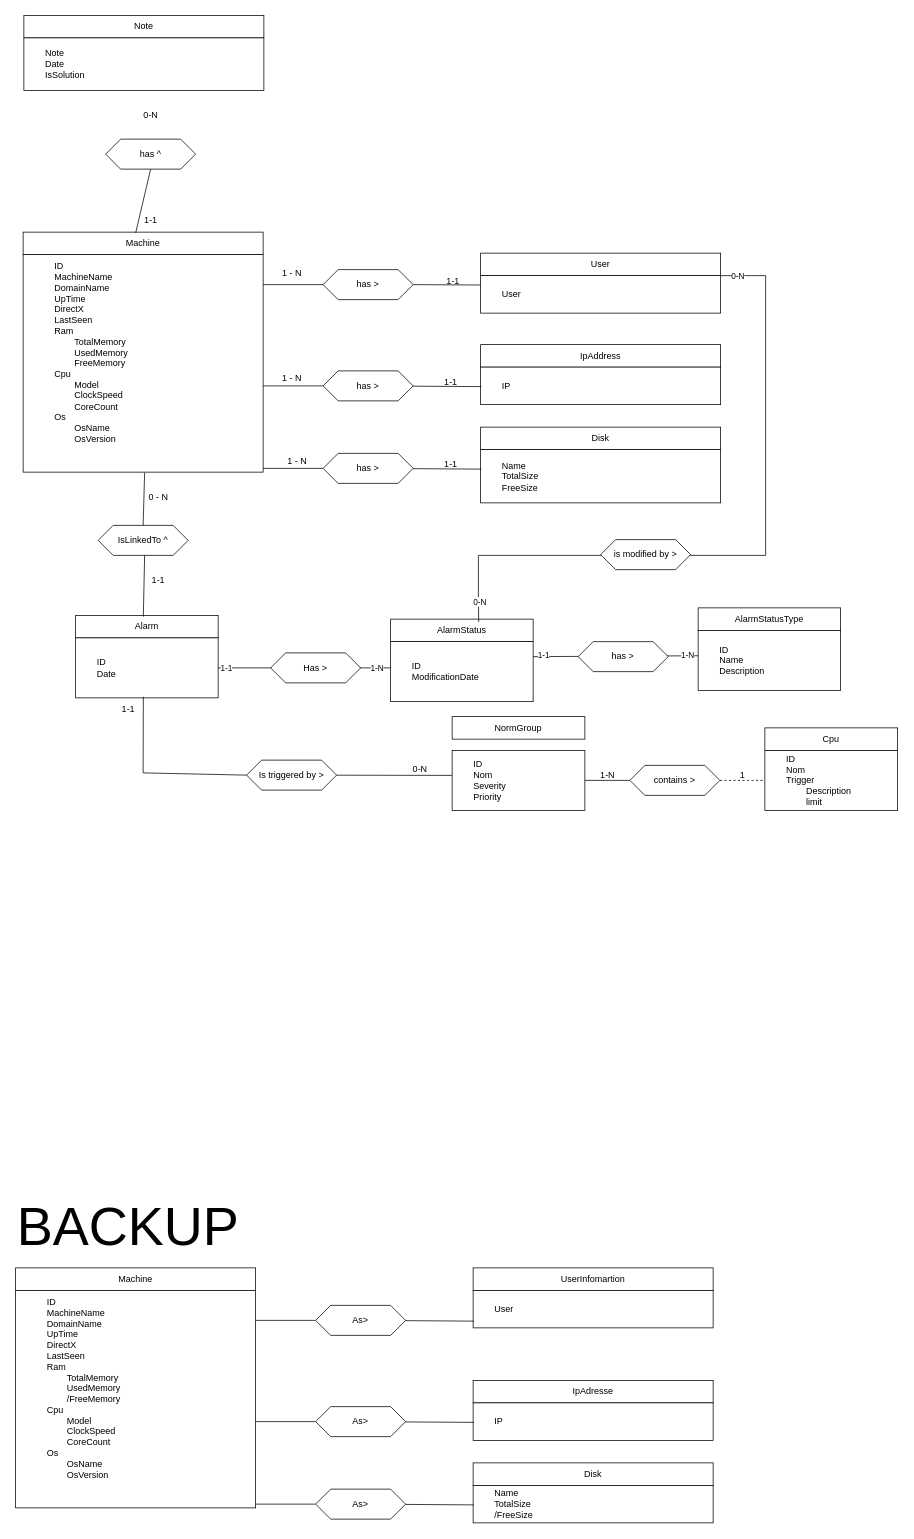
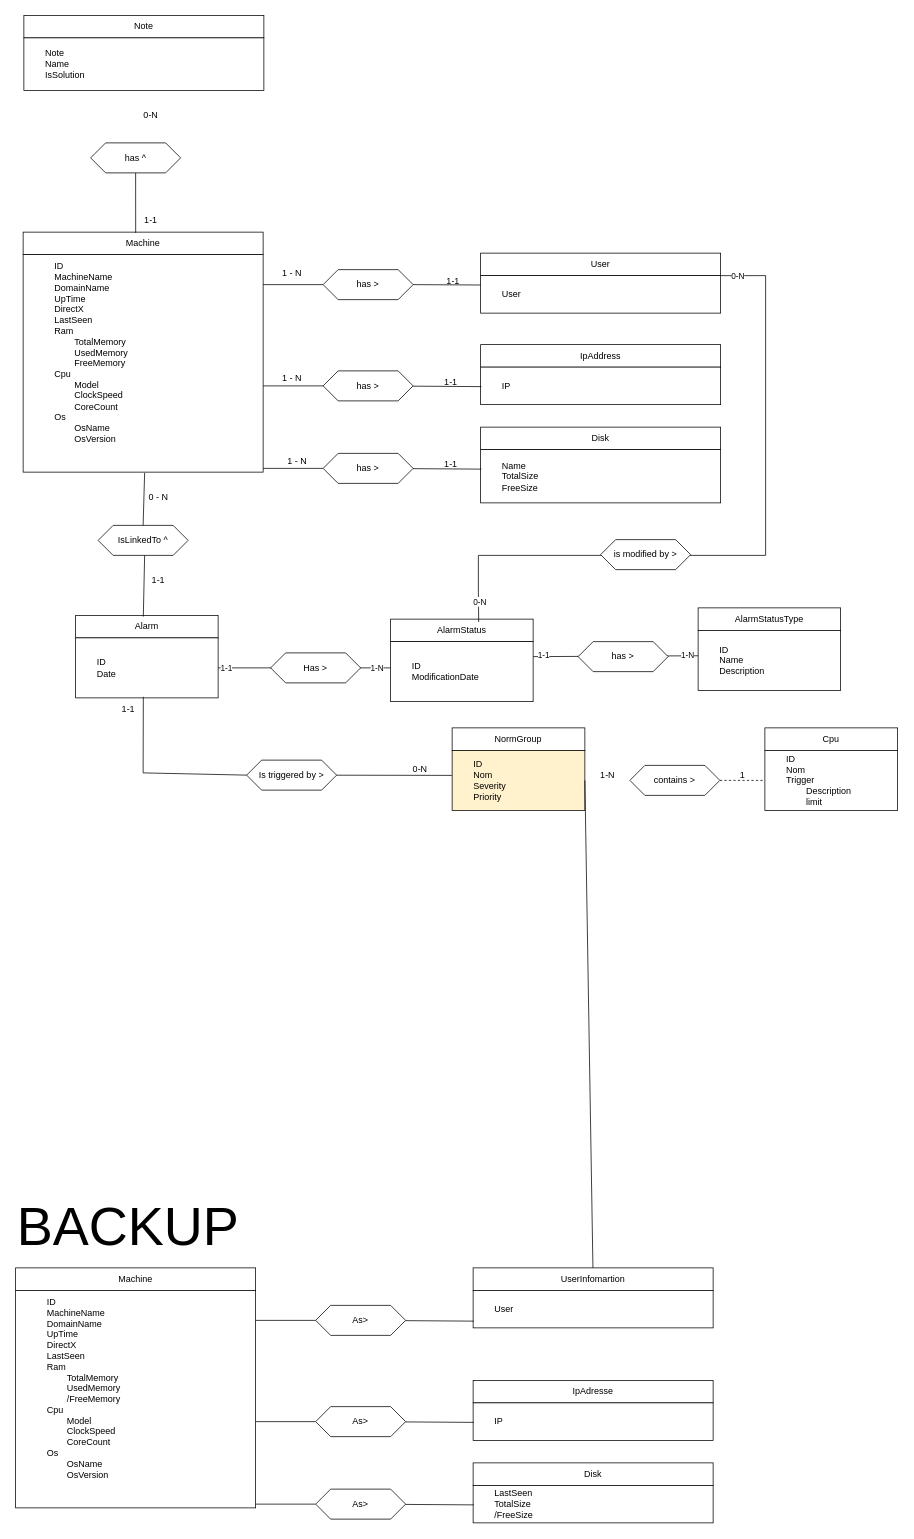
(48, 64) -> (48, 64)
(150, 154) -> (135, 158)
(518, 728) -> (518, 739)
(518, 780) -> (518, 780)
(607, 780) -> (589, 1032)
(496, 1504) -> (496, 1504)
